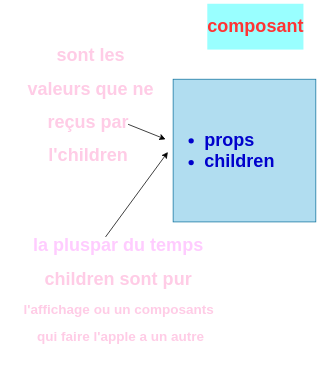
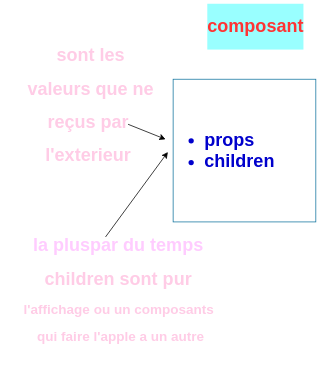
(91, 105) -> (91, 105)
(244, 150) -> (244, 150)
